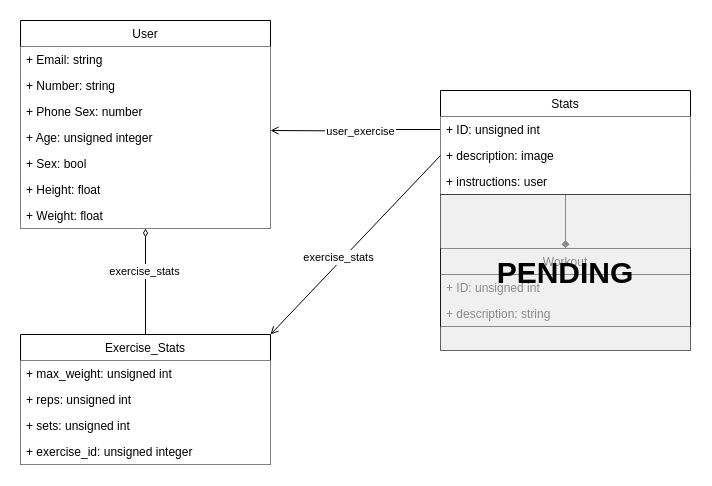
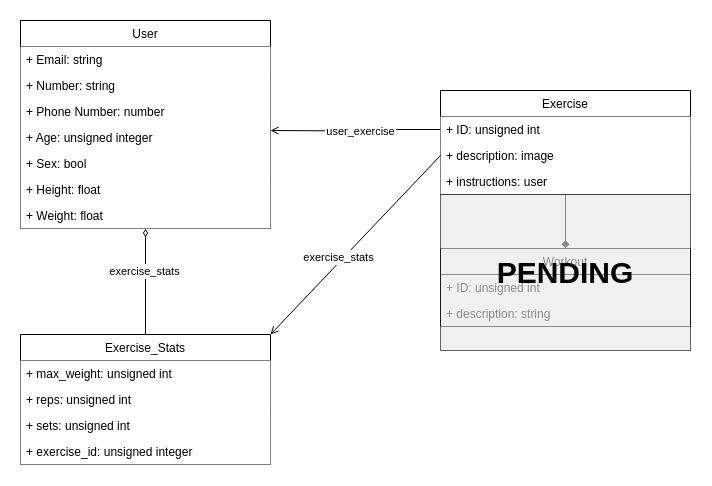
(565, 104) -> (565, 104)
(84, 112) -> (94, 112)
